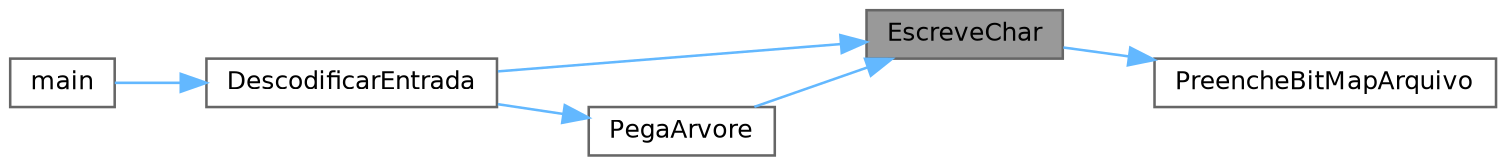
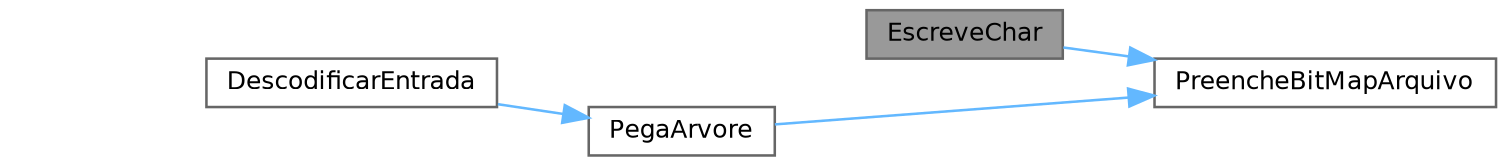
(669, 58) -> none
(62, 83) -> none
(811, 87) -> (952, 111)
